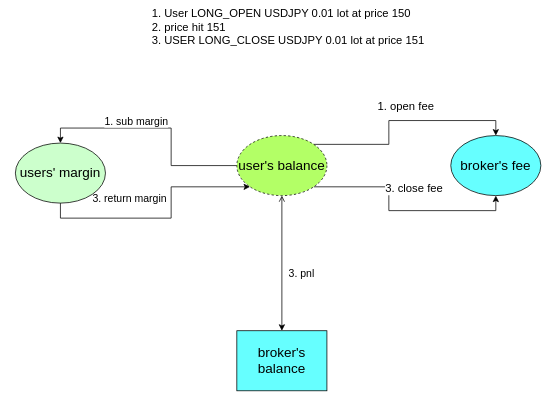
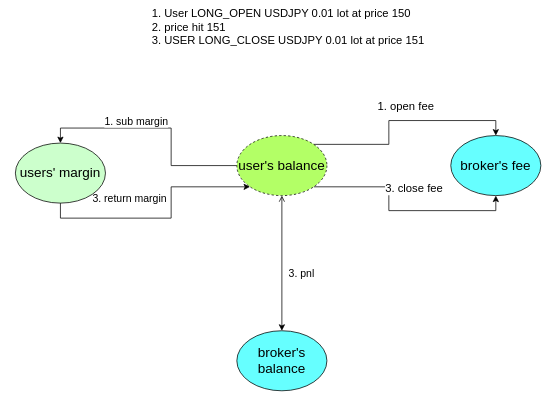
(282, 360) -> (282, 360)
